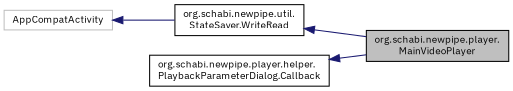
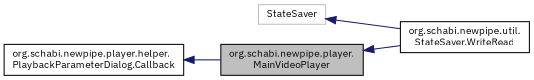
(58, 20) -> (292, 14)
(340, 33) -> (387, 47)
